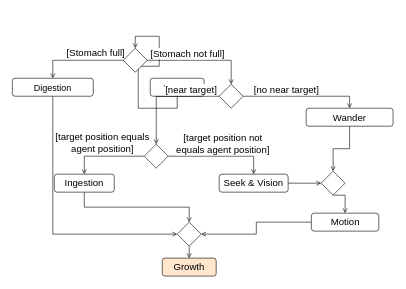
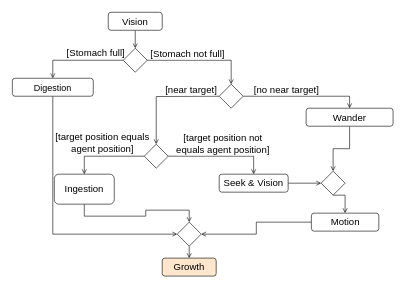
(177, 87) -> (135, 21)
(84, 183) -> (84, 189)
